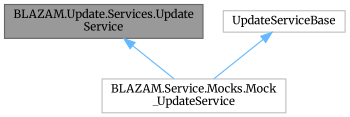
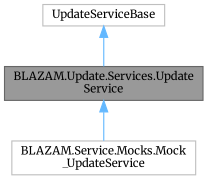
(238, 59) -> (104, 52)
